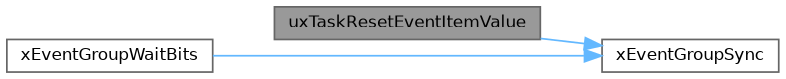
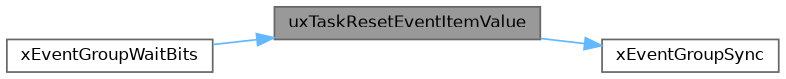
(398, 56) -> (235, 42)
